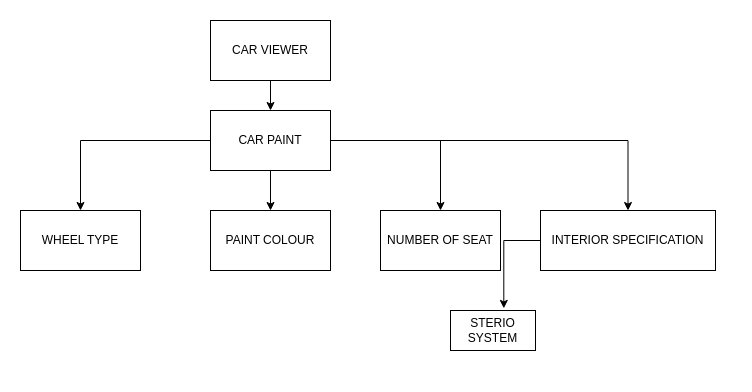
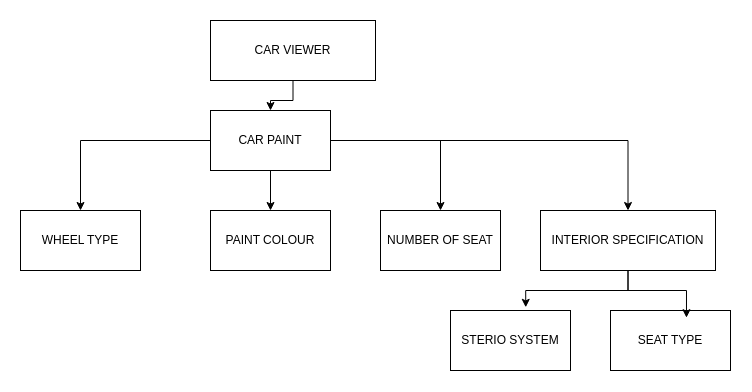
(271, 51) -> (293, 51)
none -> (668, 291)
(493, 331) -> (511, 341)
none -> (671, 341)
